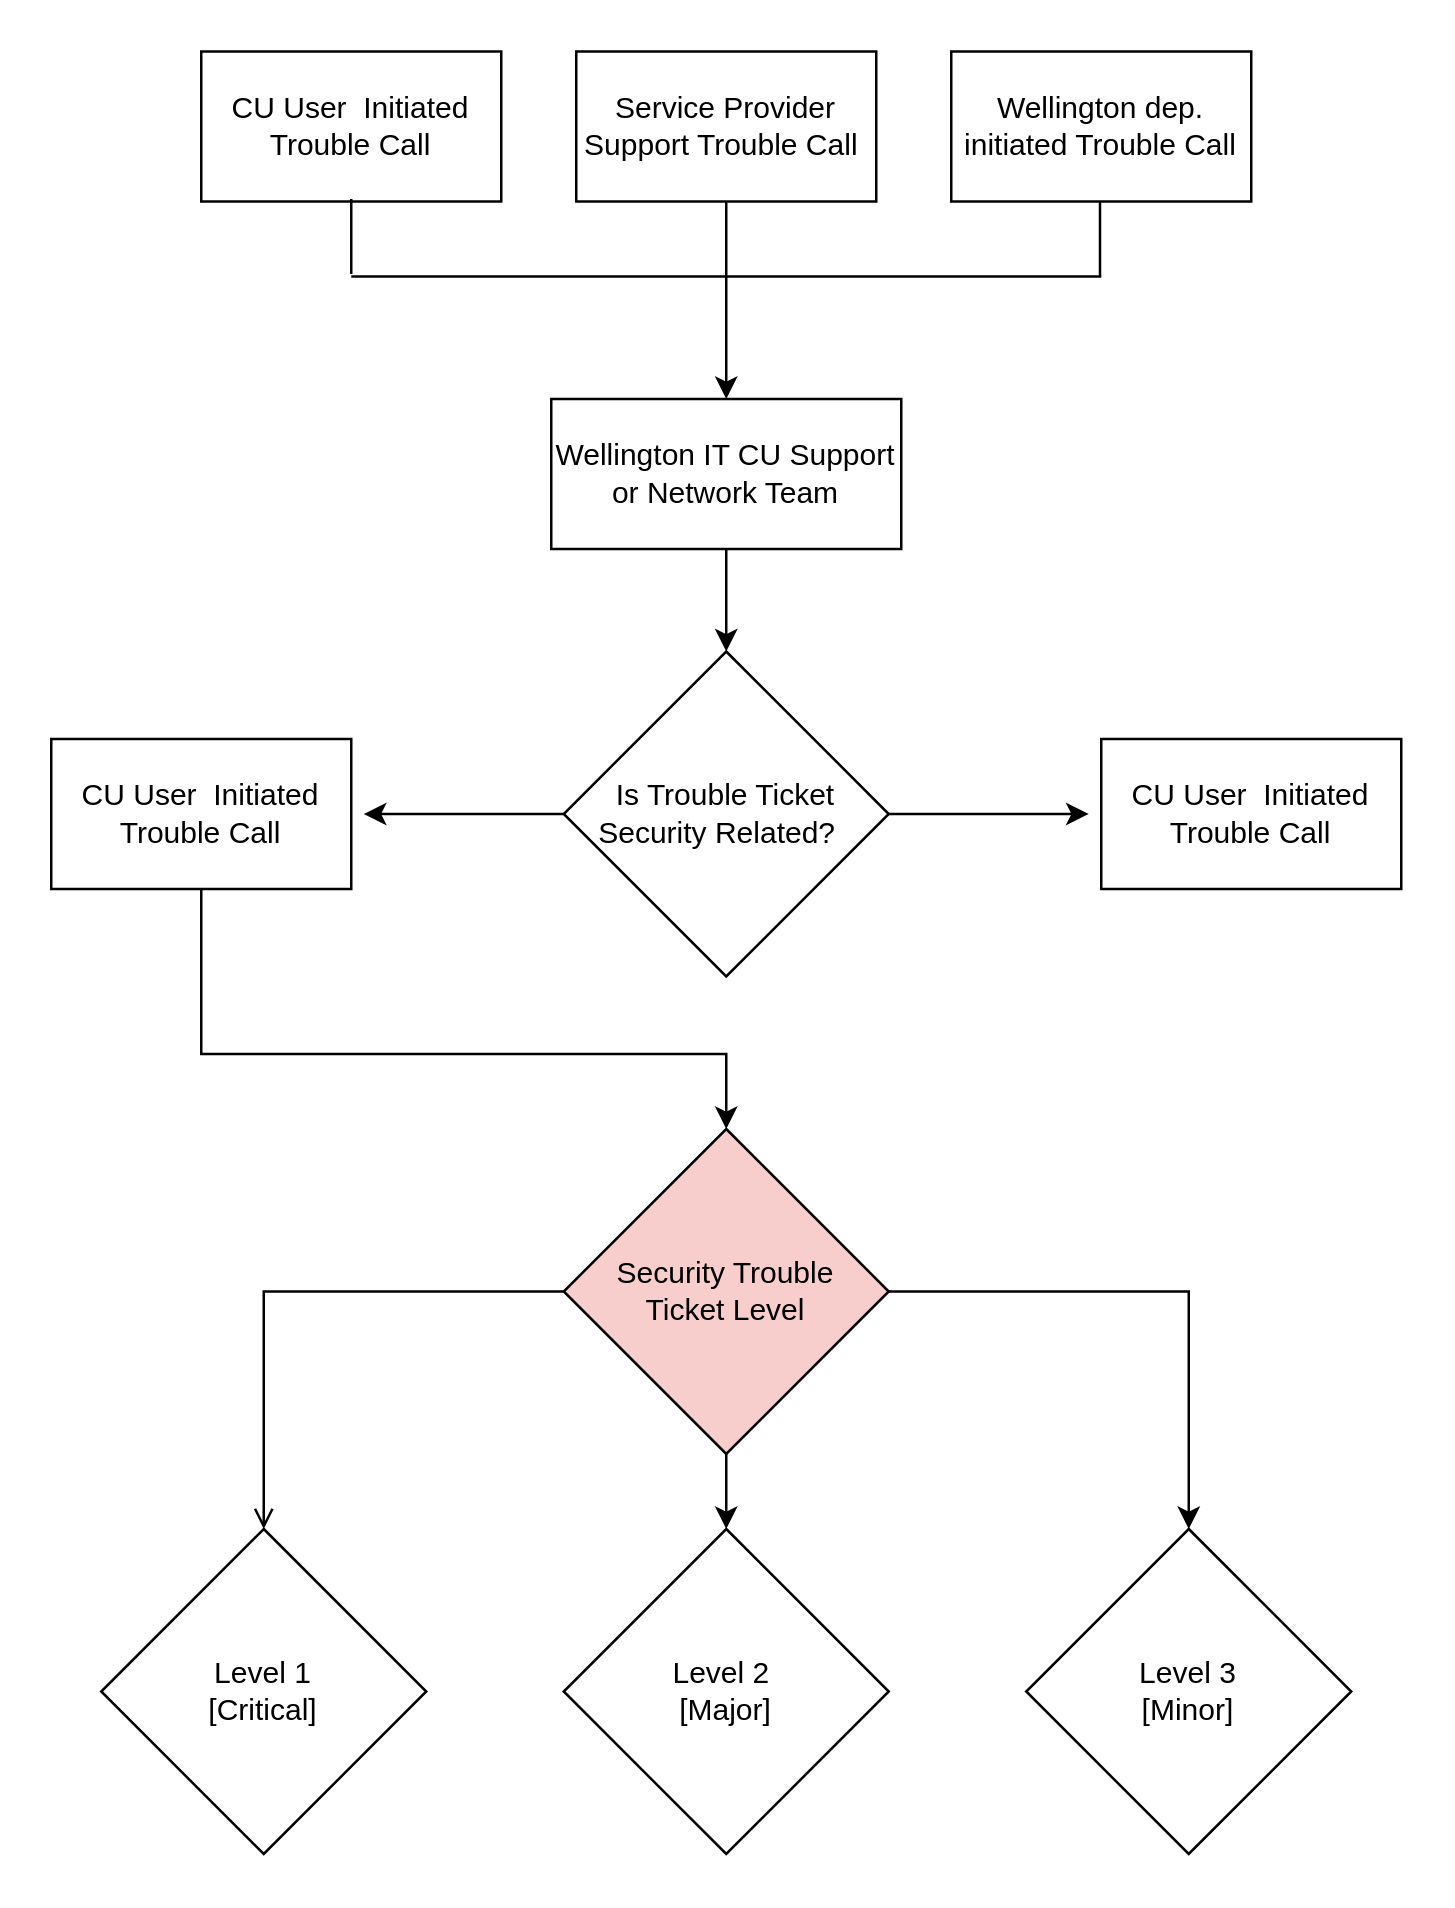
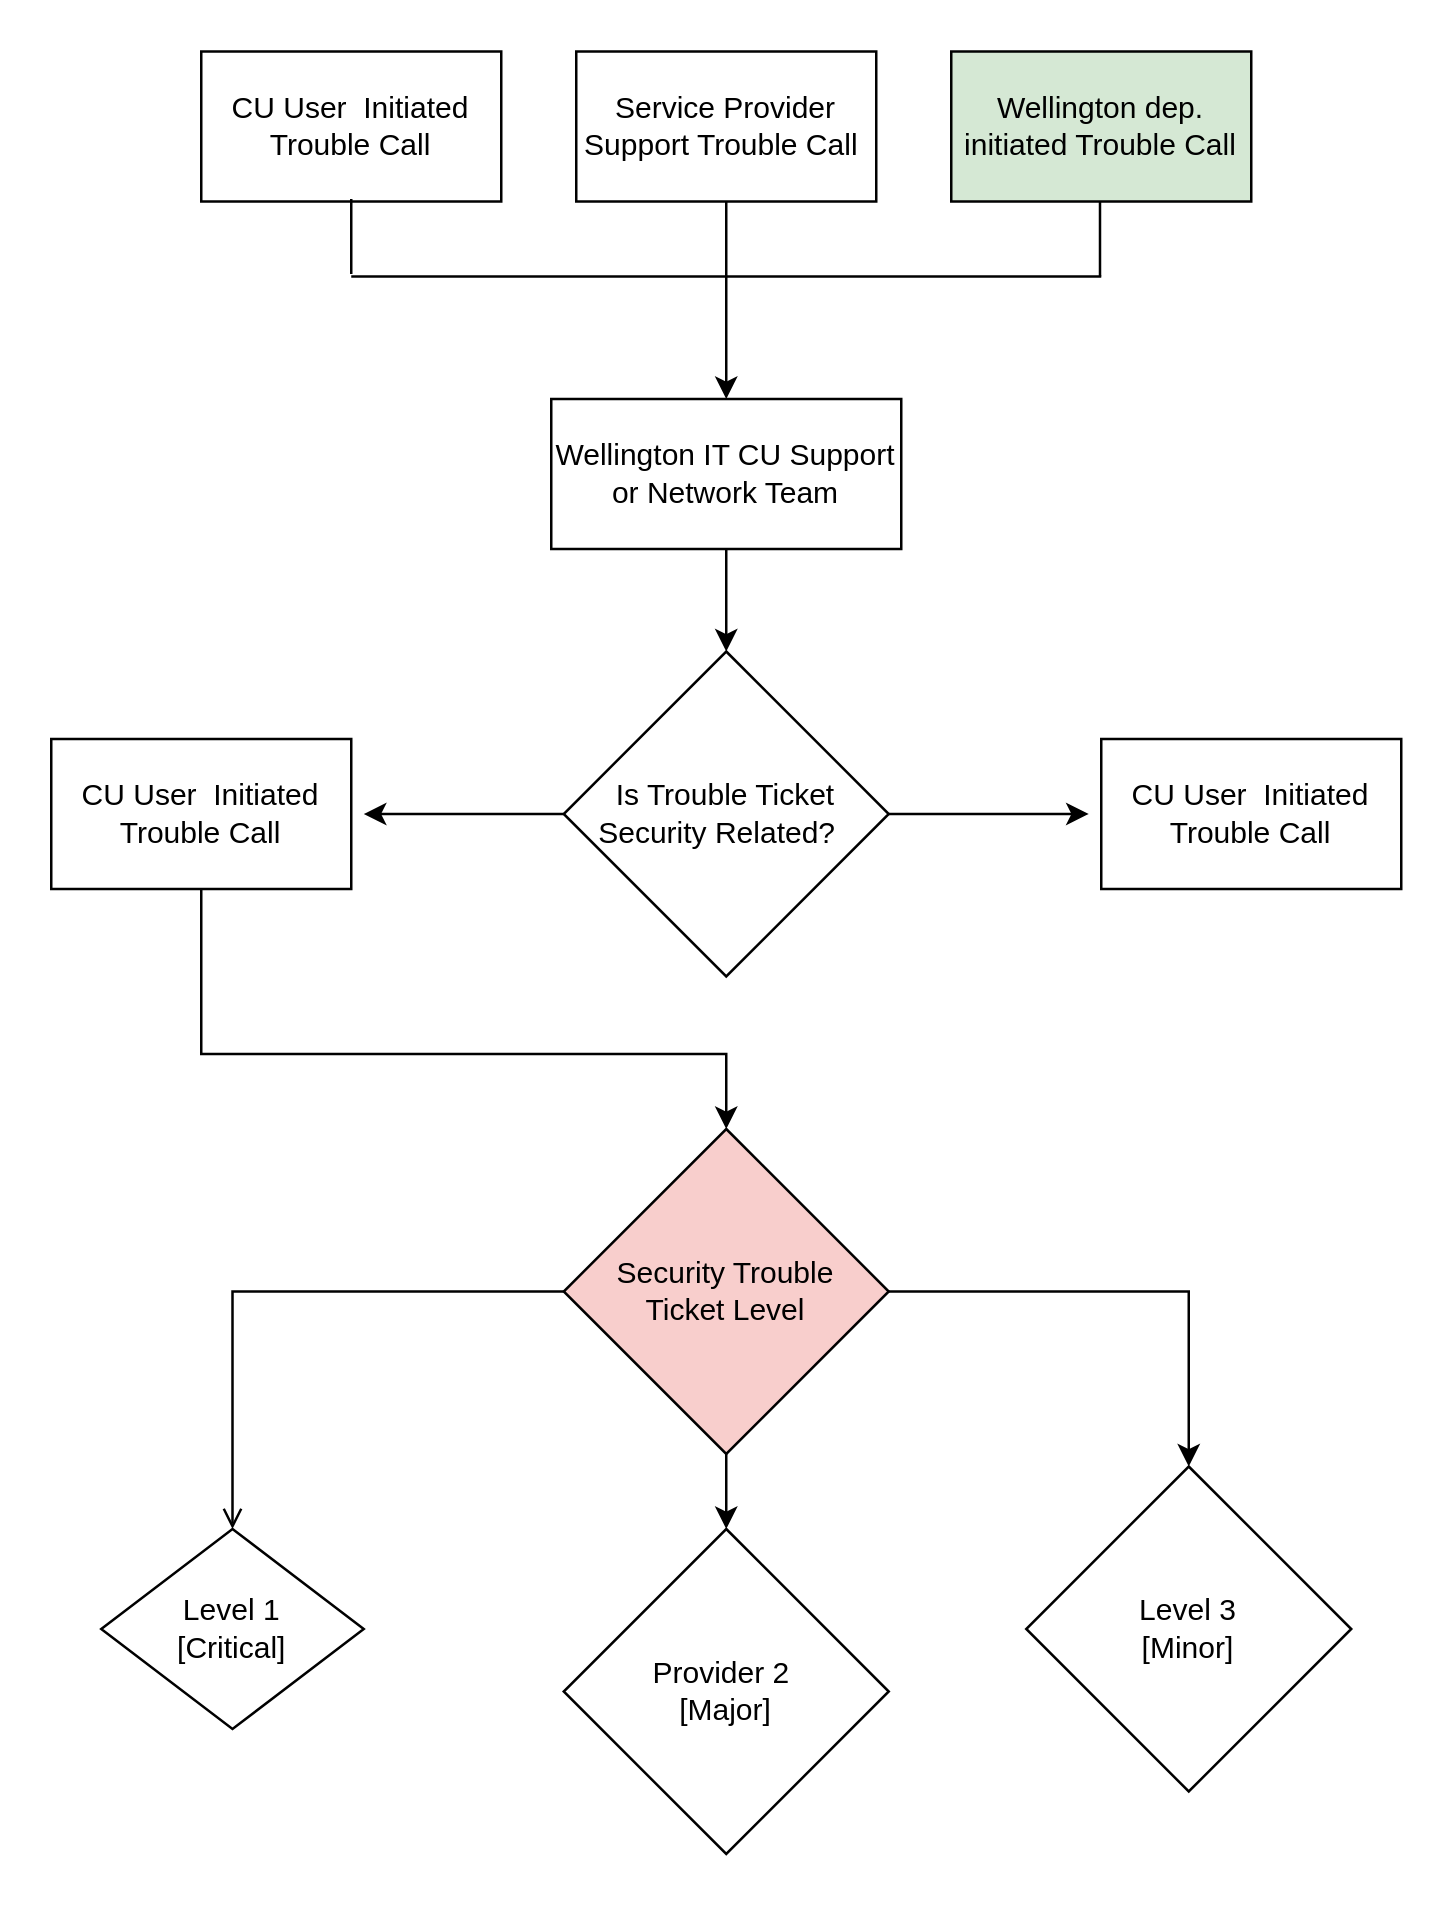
(1101, 126) -> (1101, 126)
(264, 1691) -> (233, 1629)
(726, 1691) -> (726, 1691)
(1189, 1691) -> (1189, 1629)
